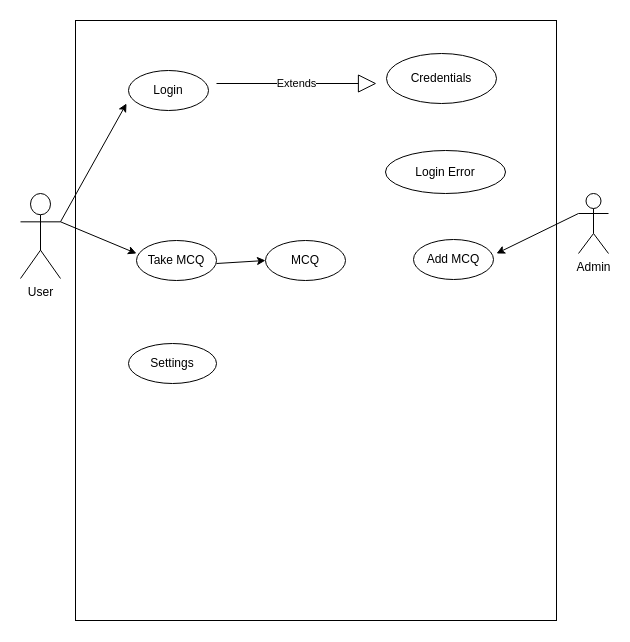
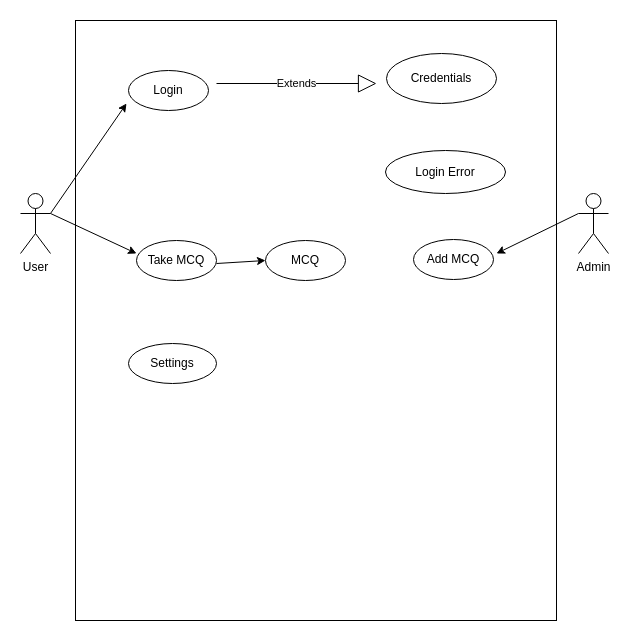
(41, 236) -> (36, 224)
